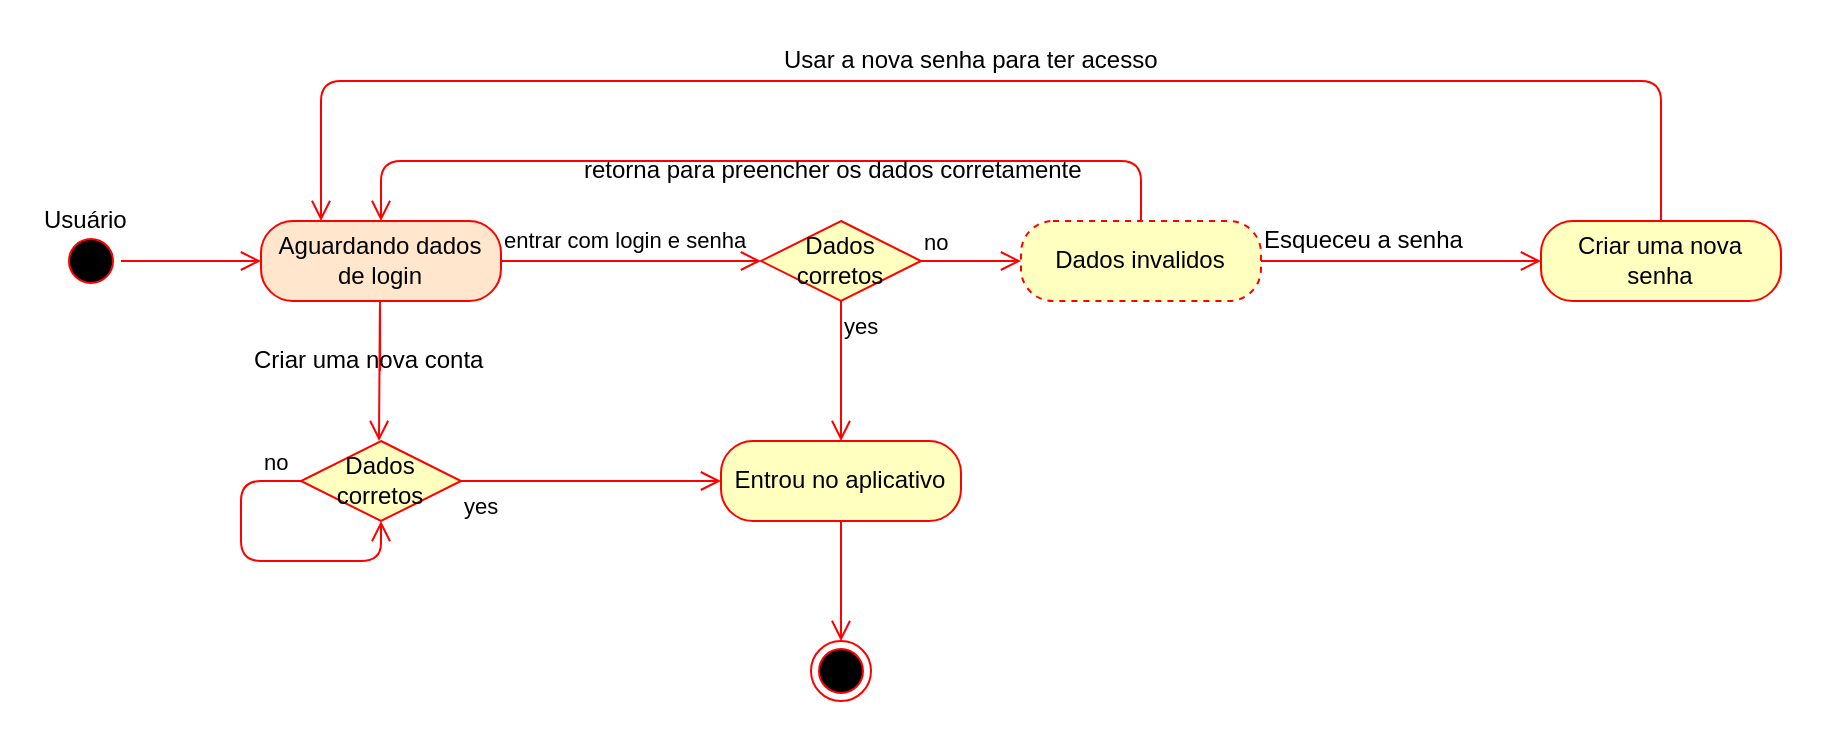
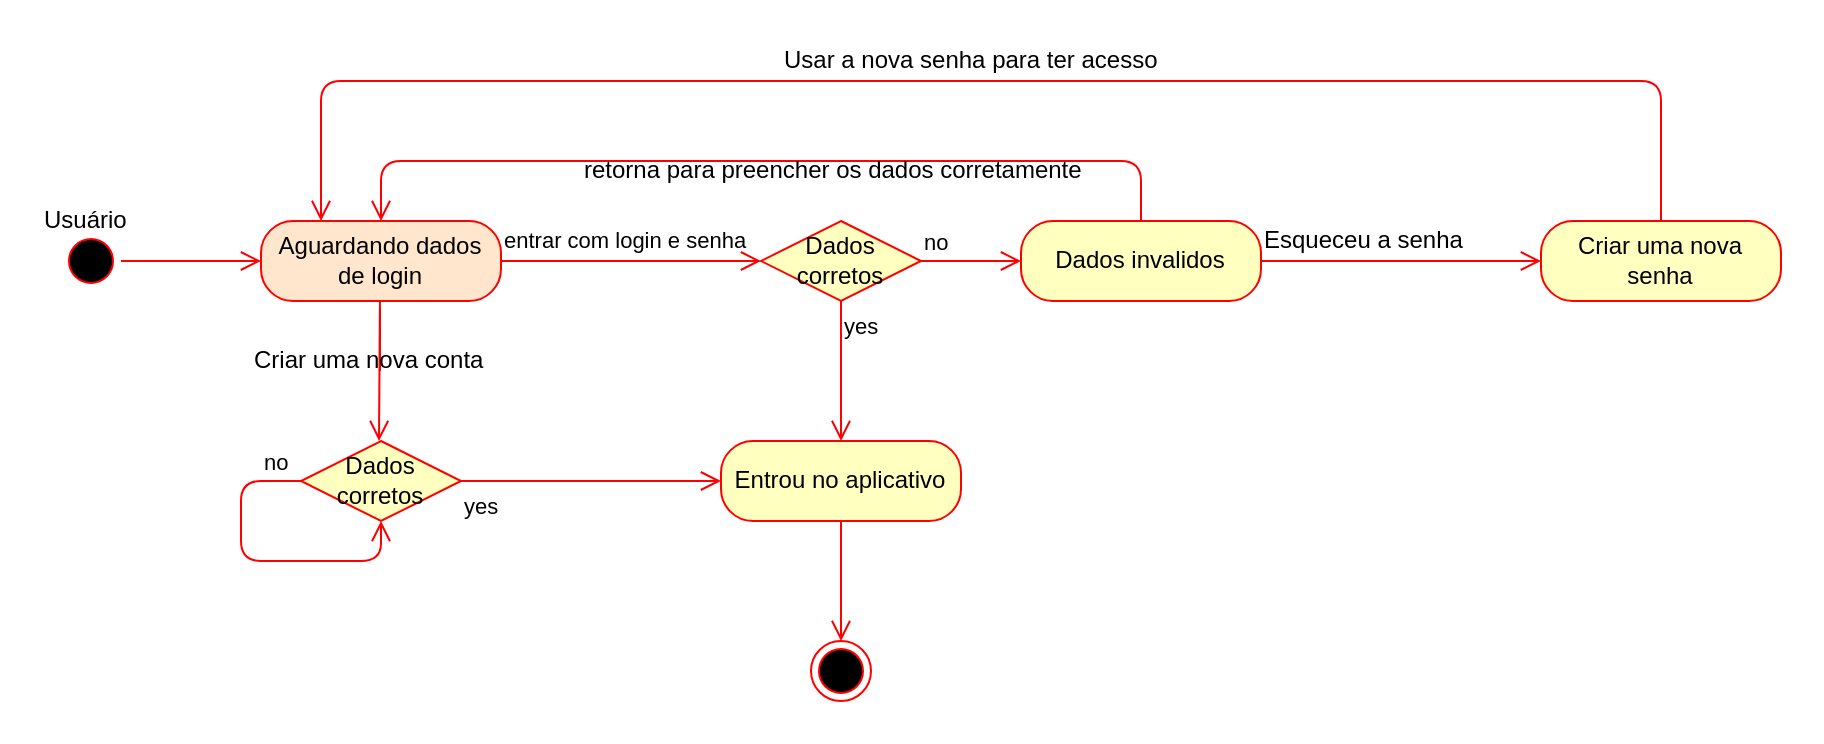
(1141, 261) -> (1141, 261)
